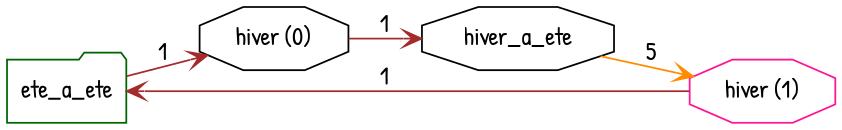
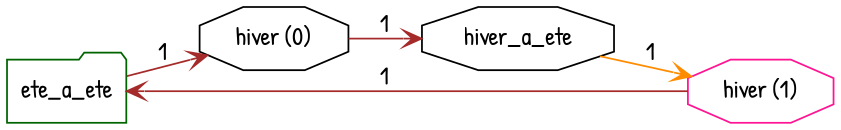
(652, 54) -> (651, 54)
